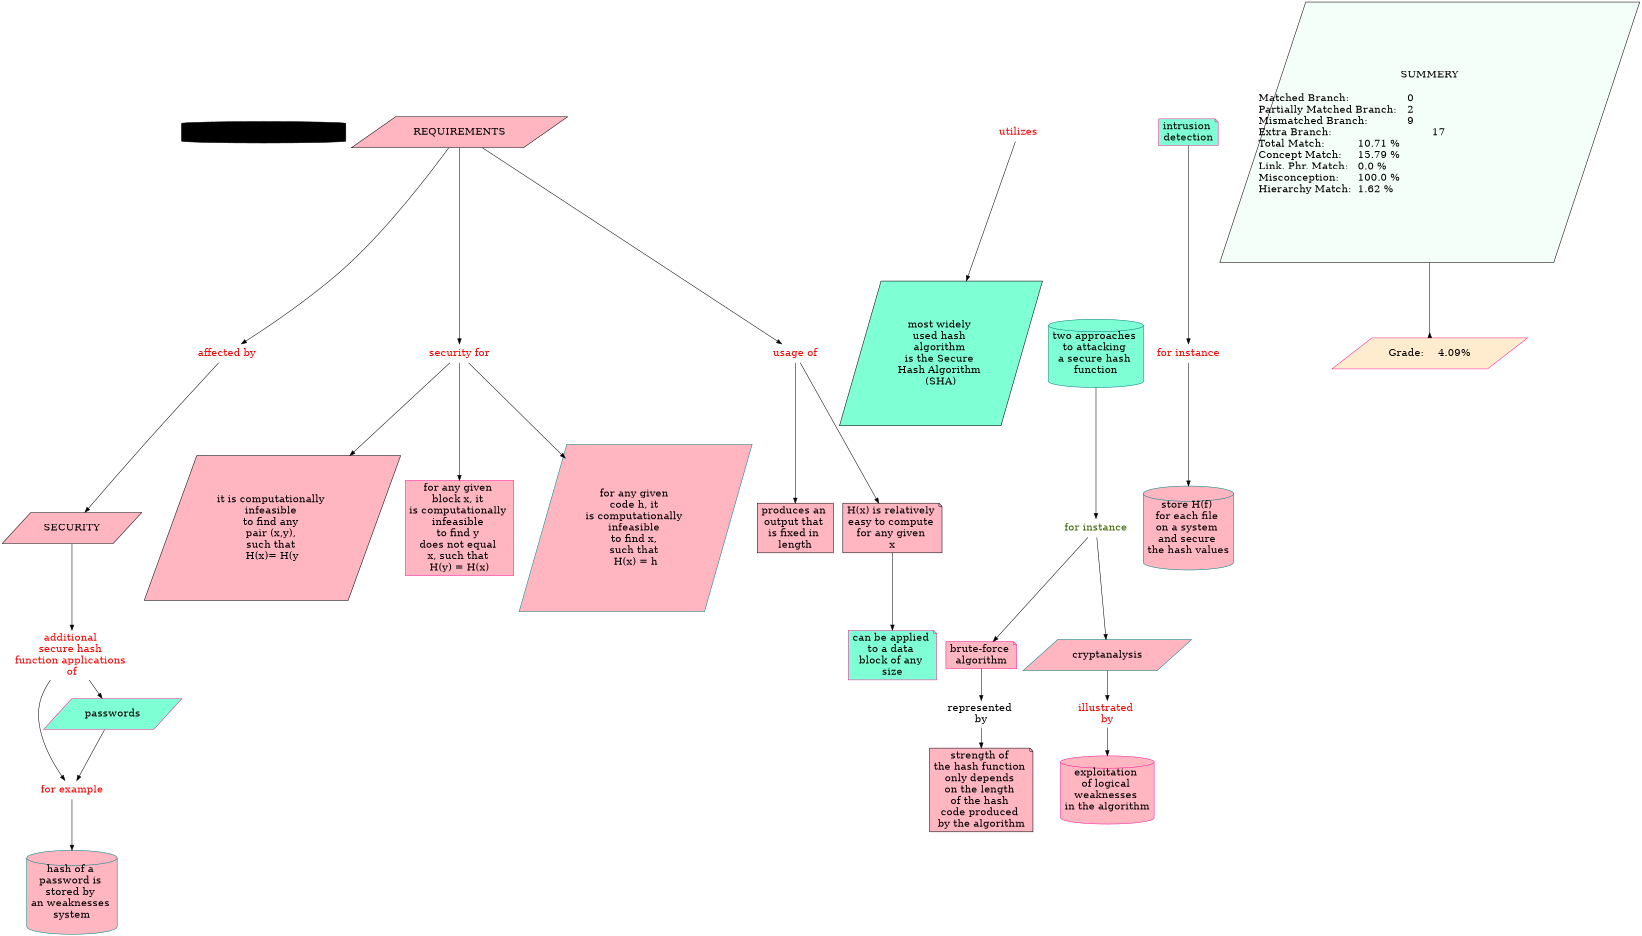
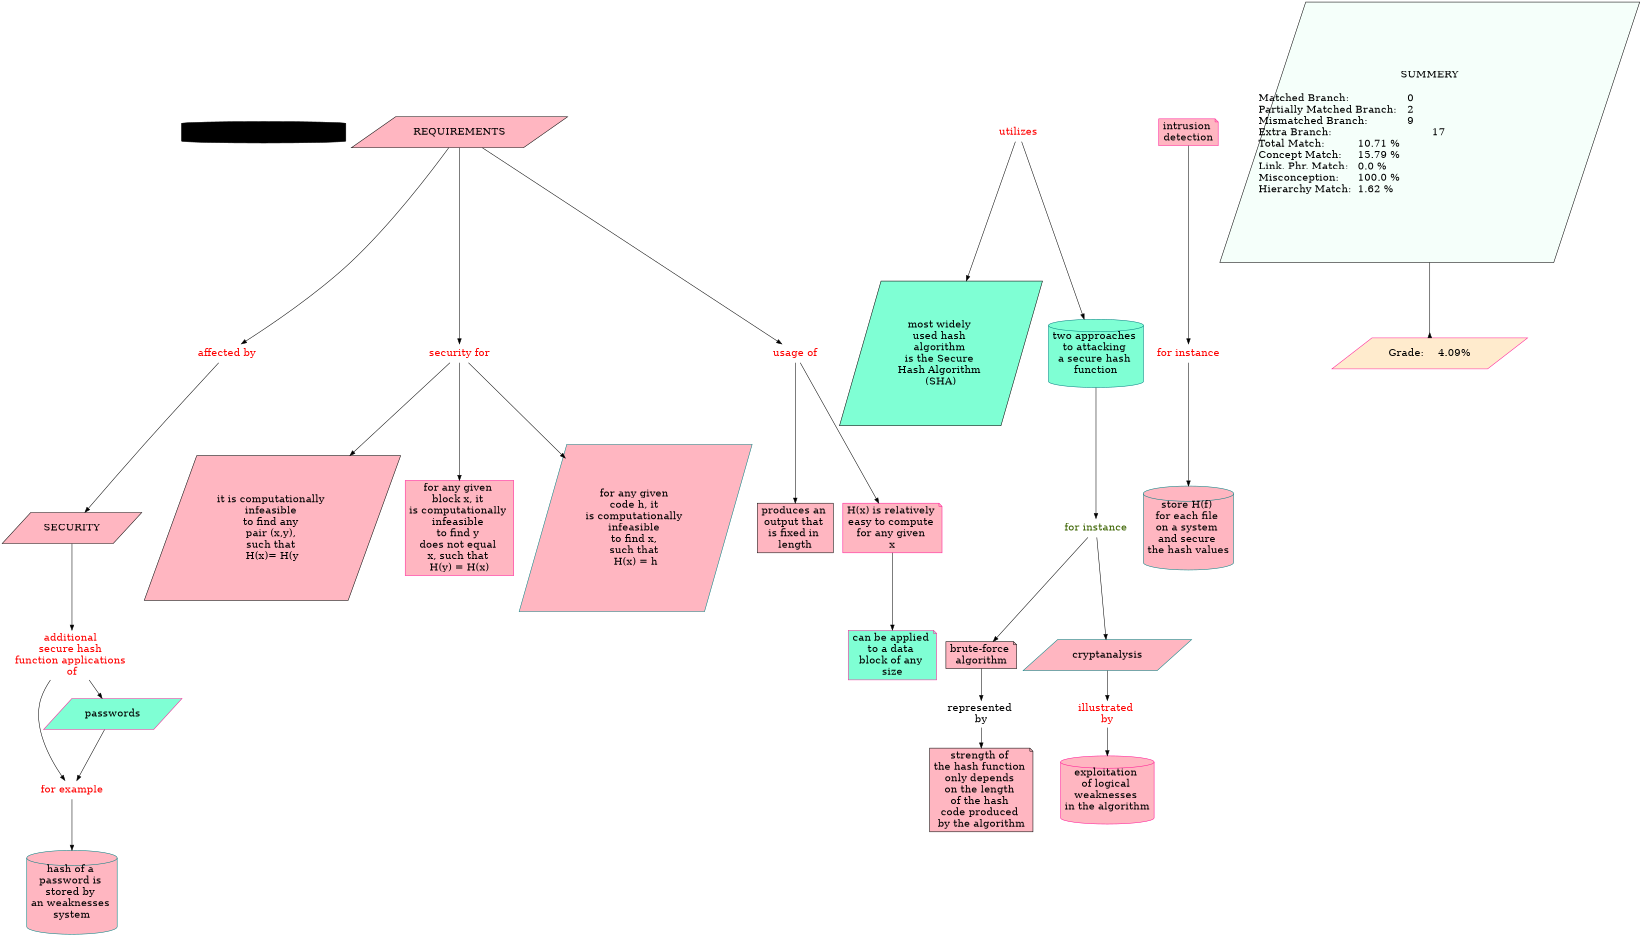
(1188, 132) -> (1188, 132)
none -> (1052, 228)
(892, 528) -> (892, 528)
(981, 655) -> (981, 655)
